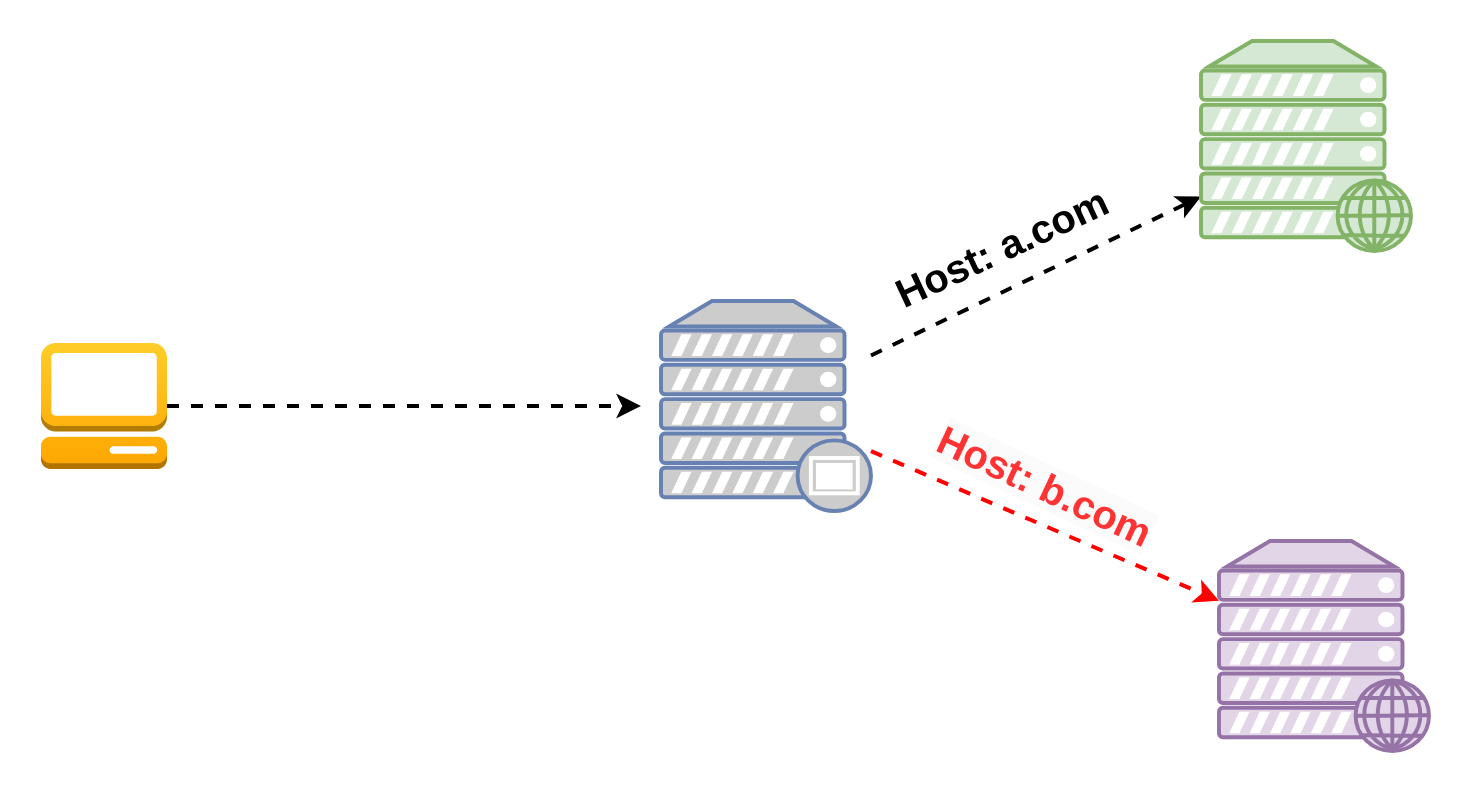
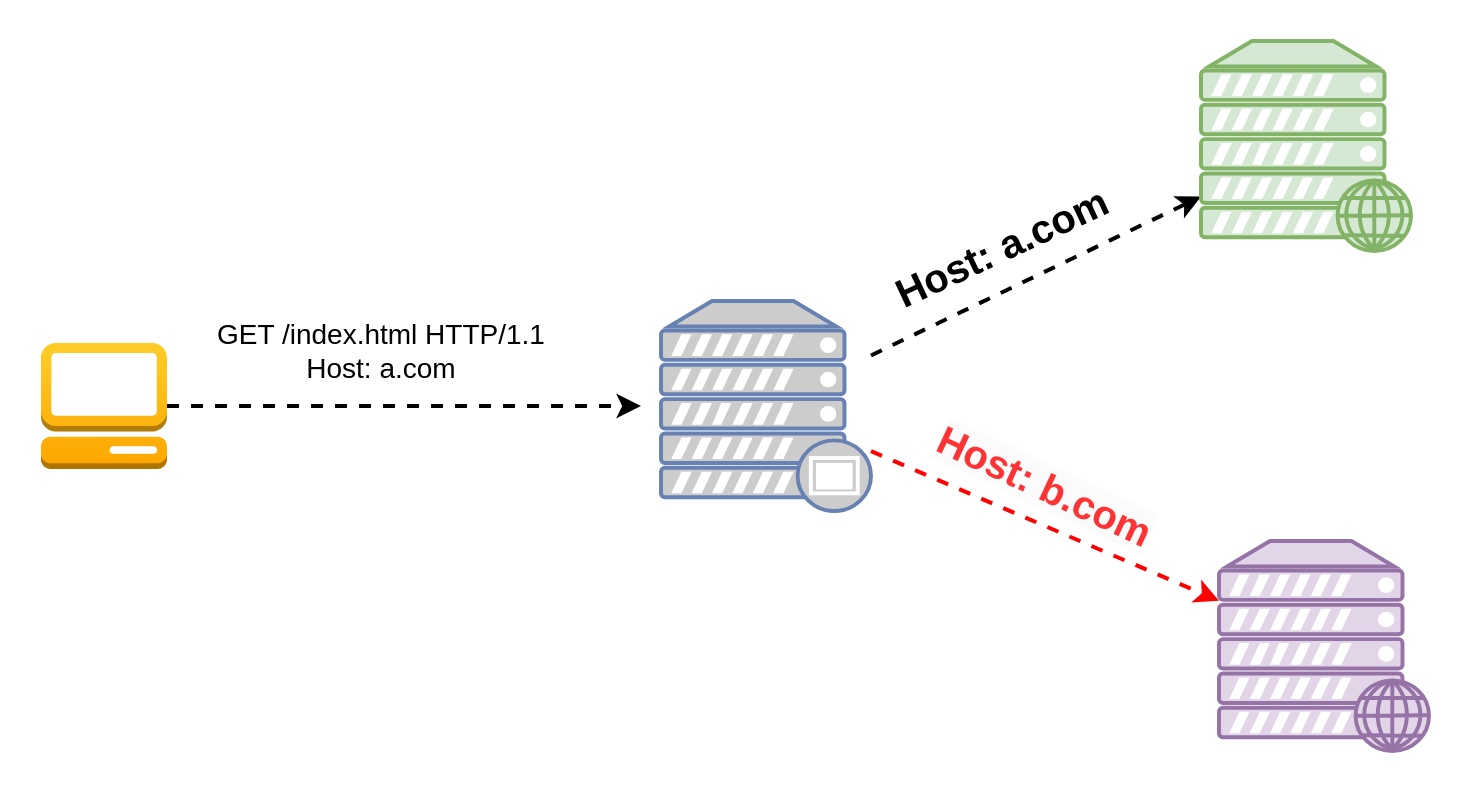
none -> (381, 351)
